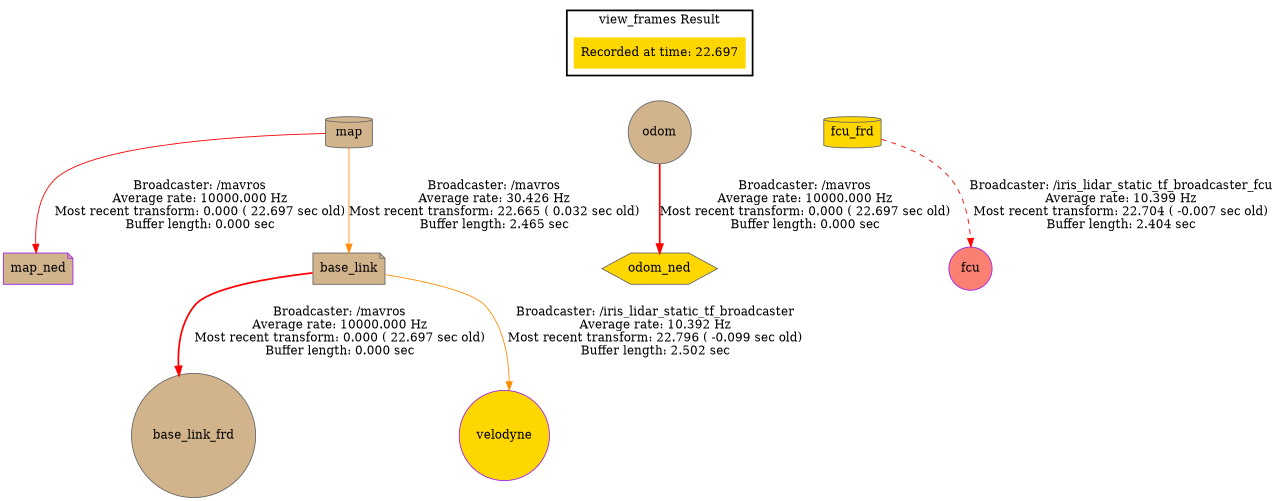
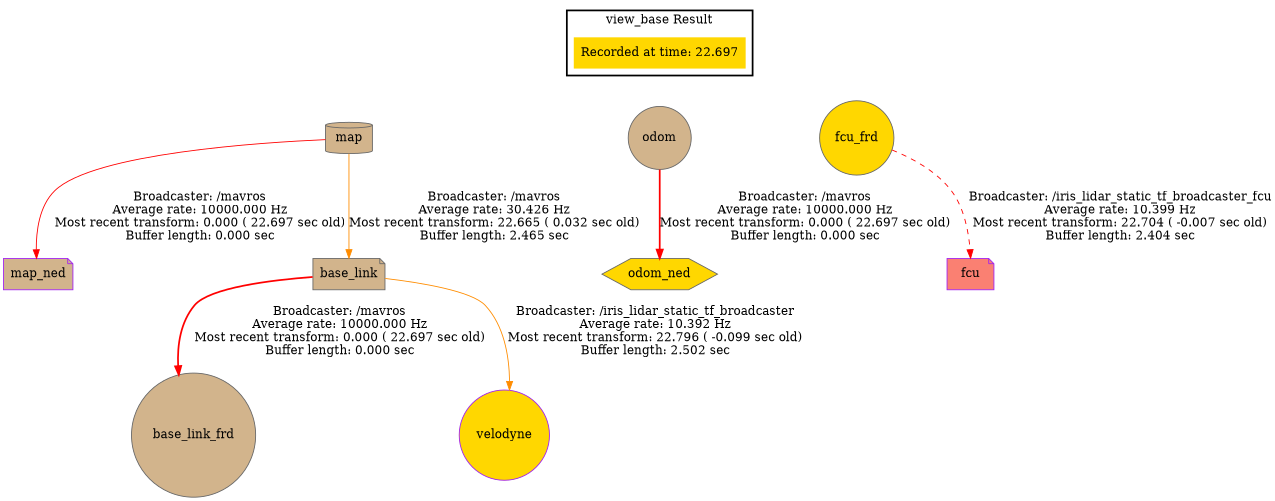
(660, 20) -> (660, 20)
(852, 132) -> (857, 138)
(970, 269) -> (970, 274)
